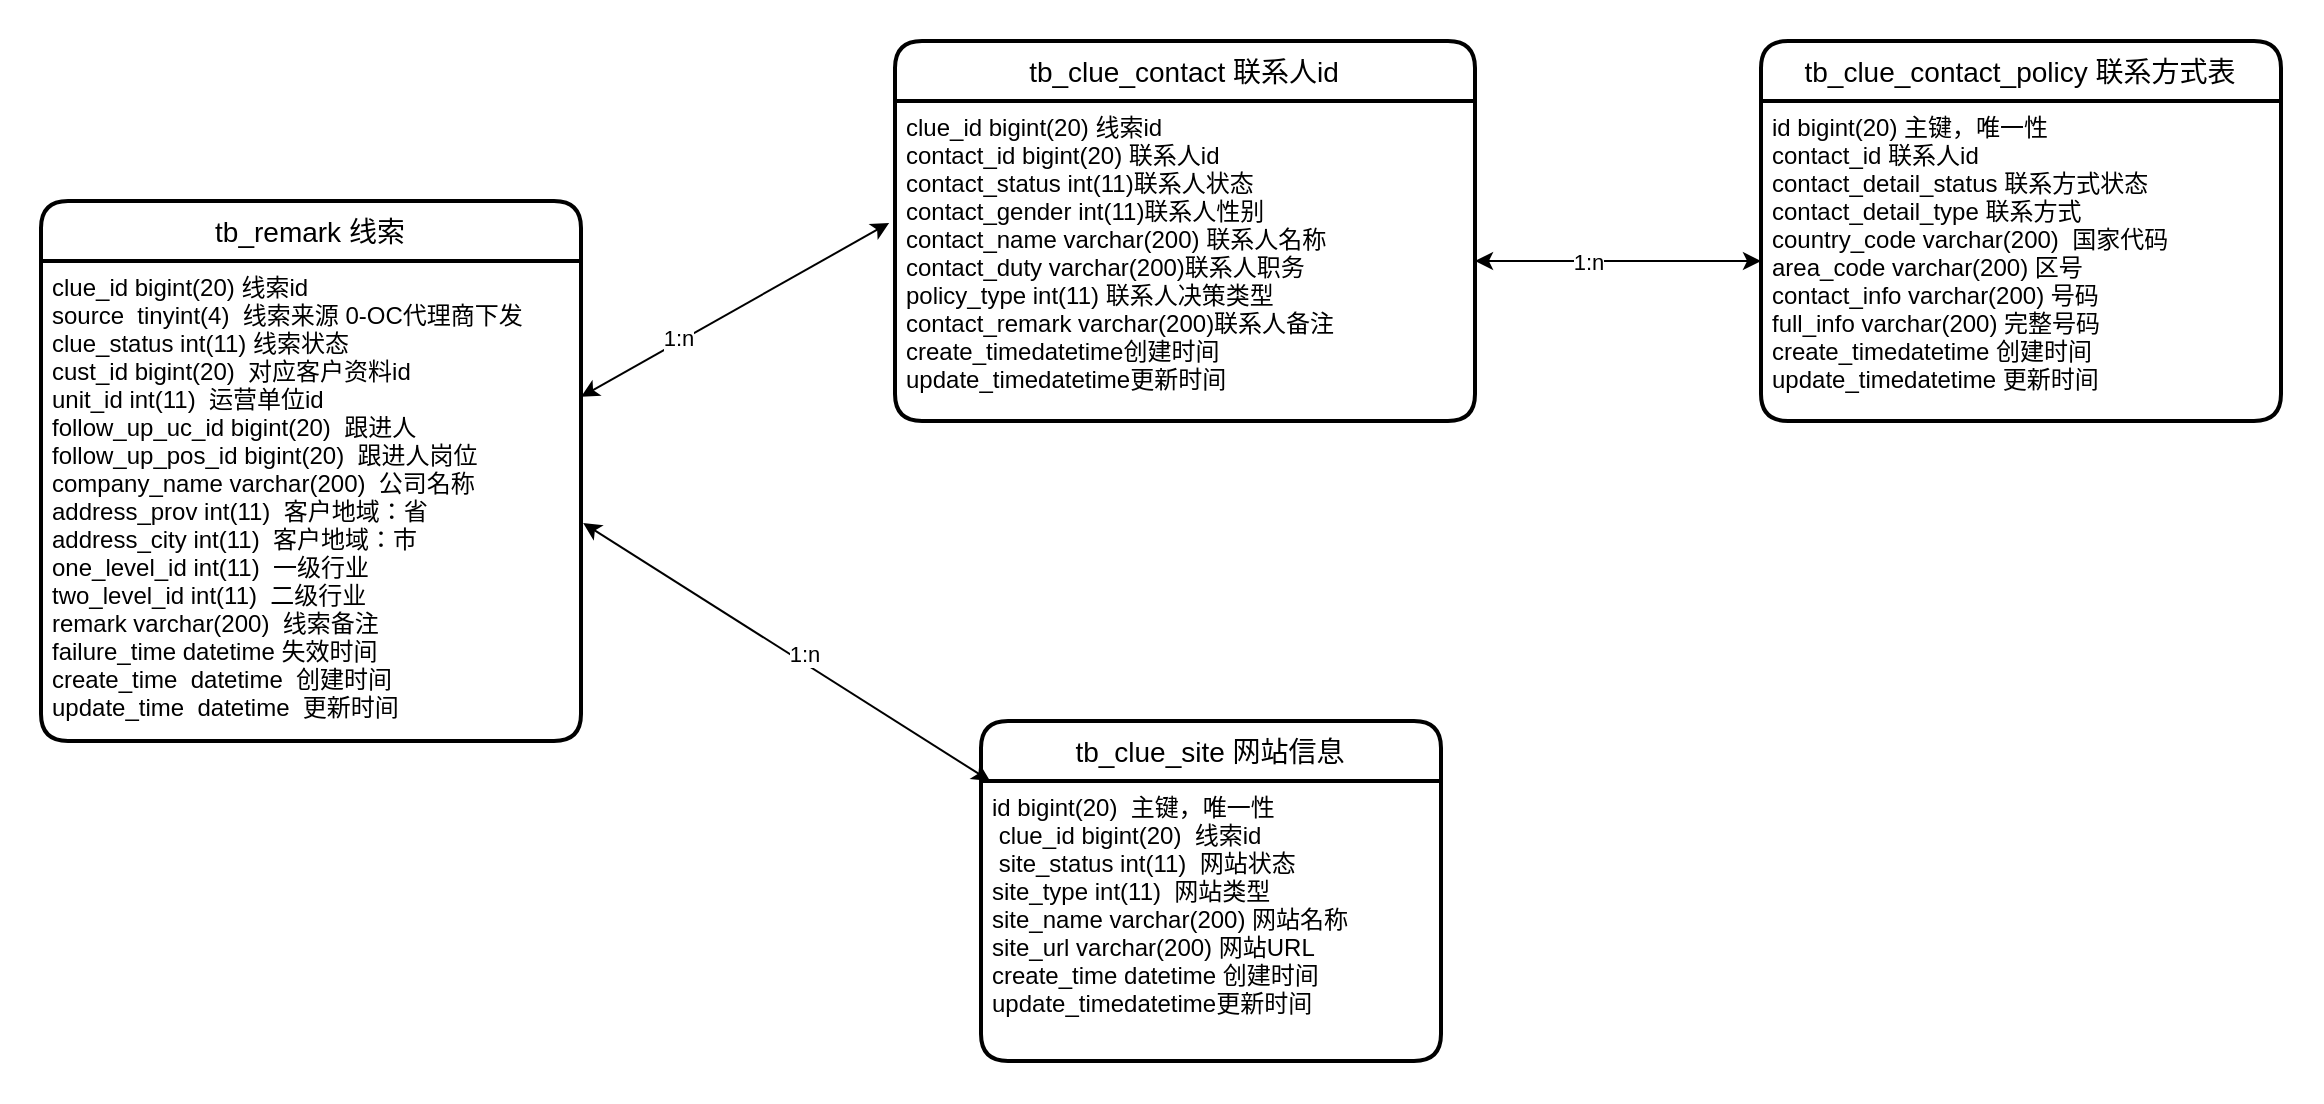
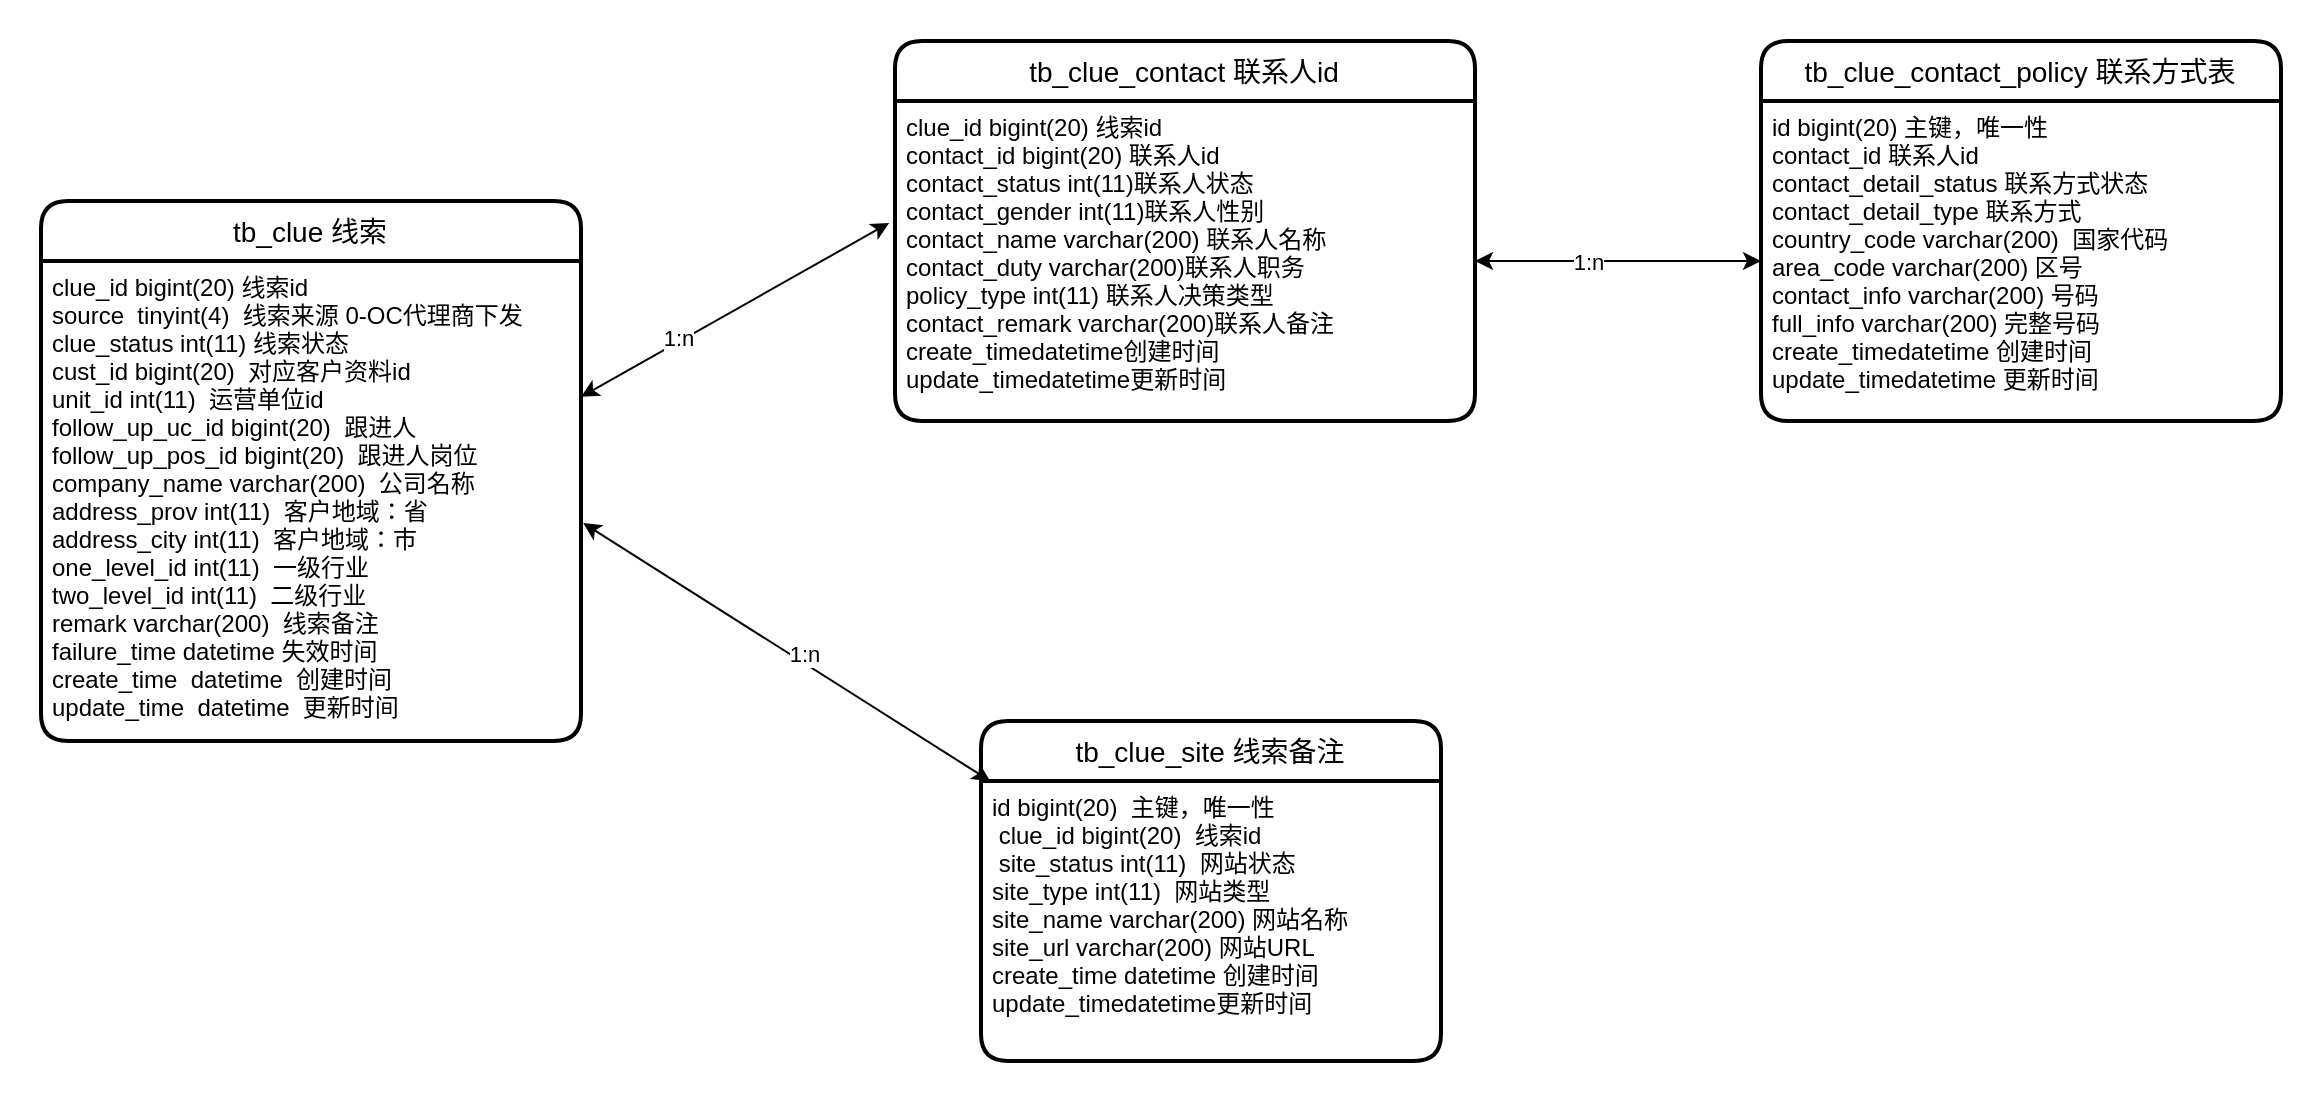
(310, 233) -> (310, 233)
(1210, 753) -> (1210, 753)
